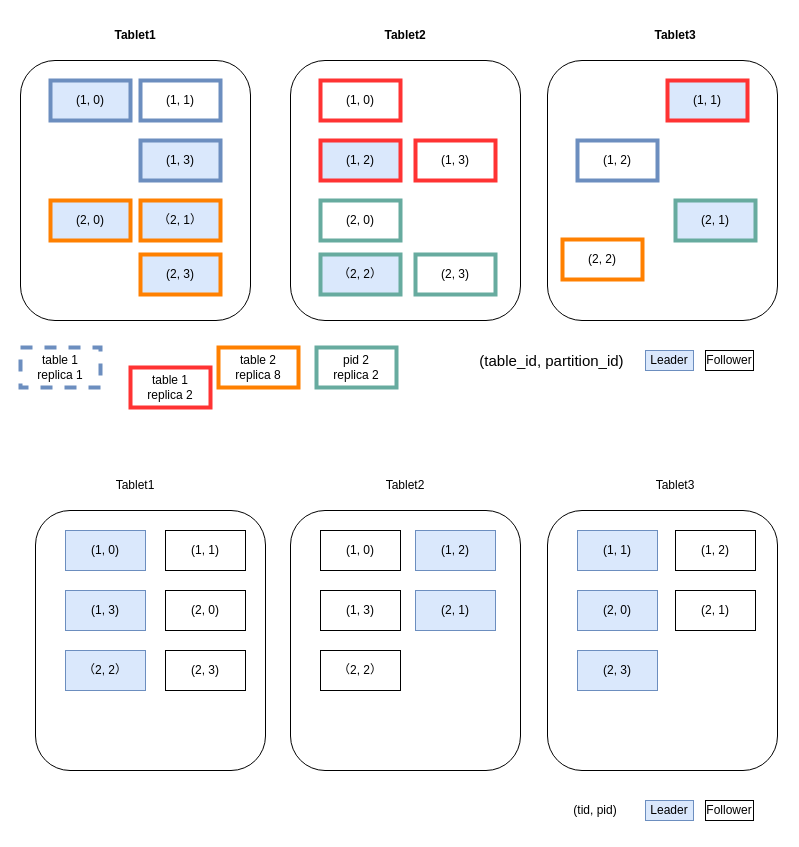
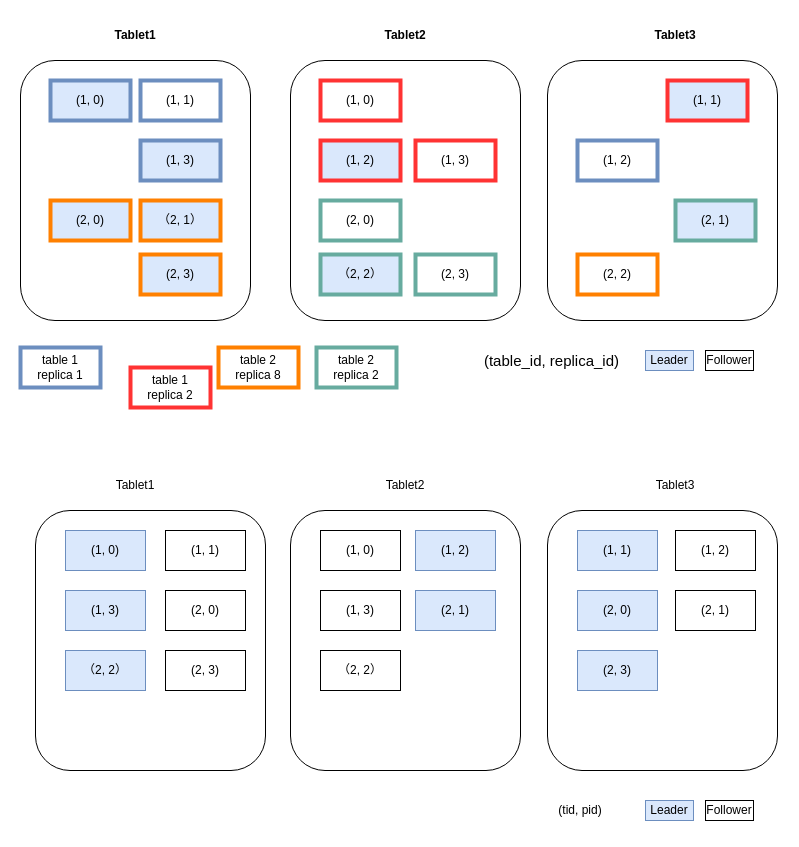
(603, 260) -> (618, 275)
(552, 361) -> (552, 361)
(61, 368) -> (61, 368)
(357, 368) -> (357, 368)
(596, 811) -> (581, 811)
